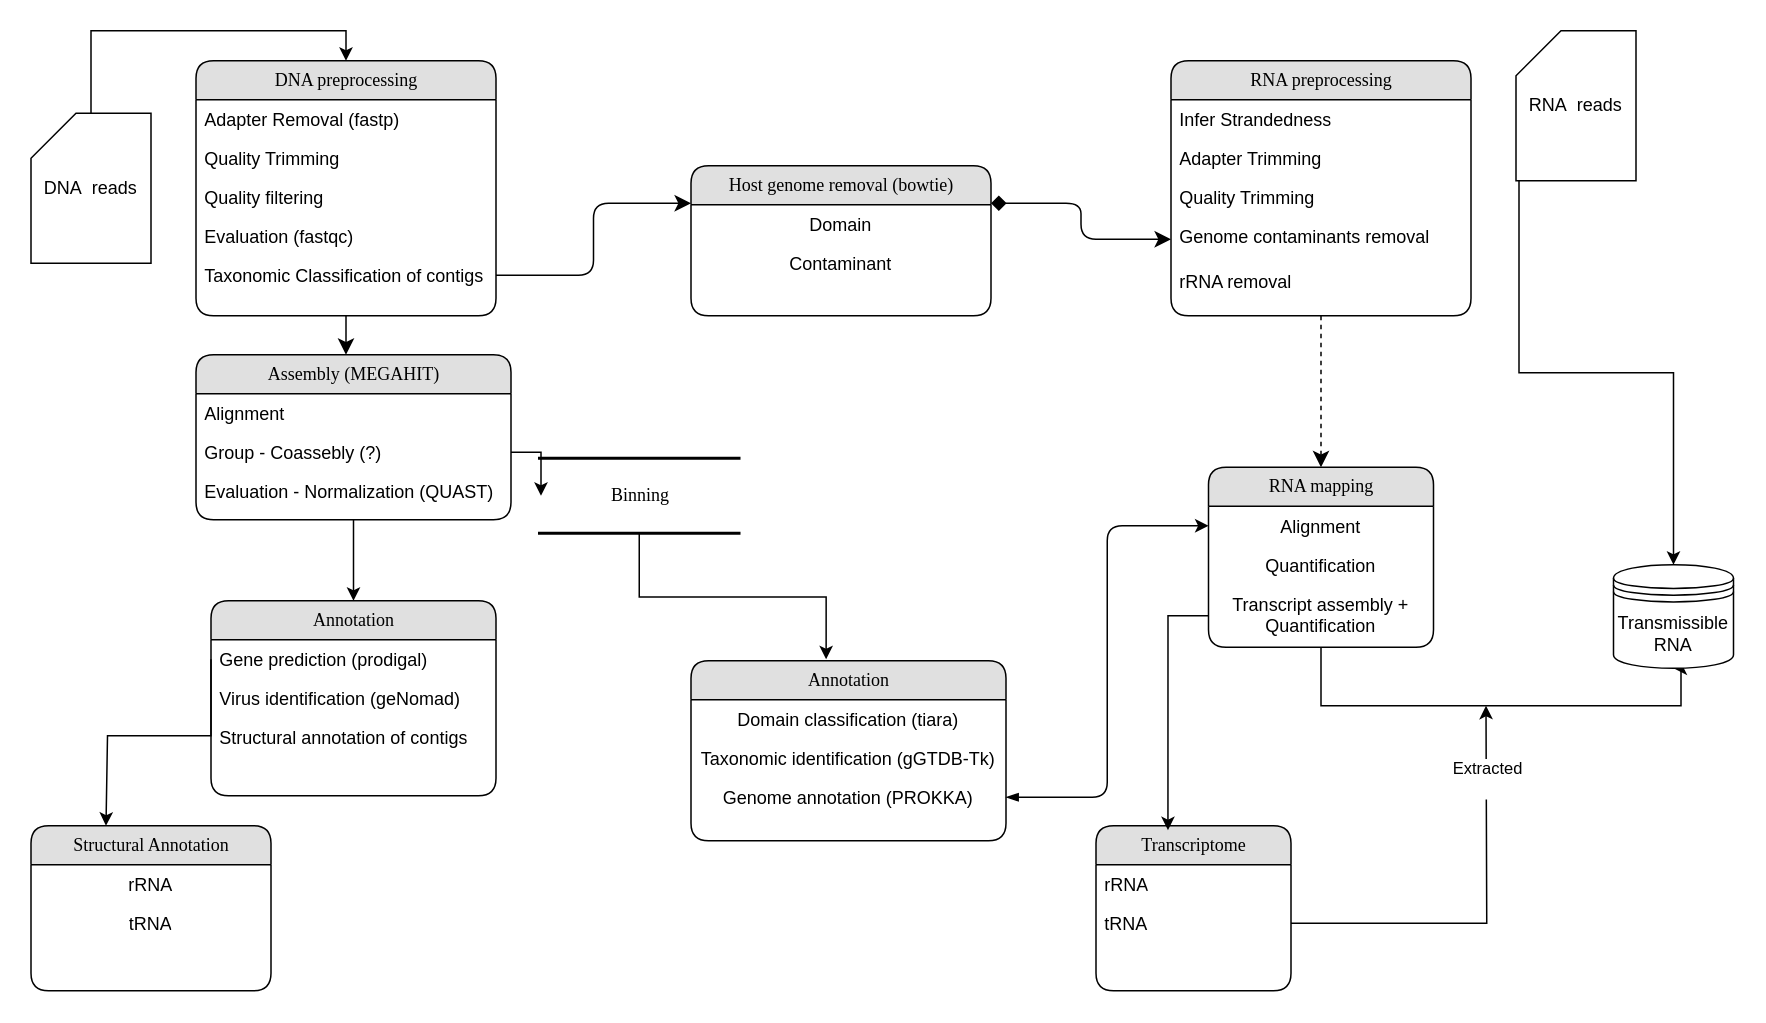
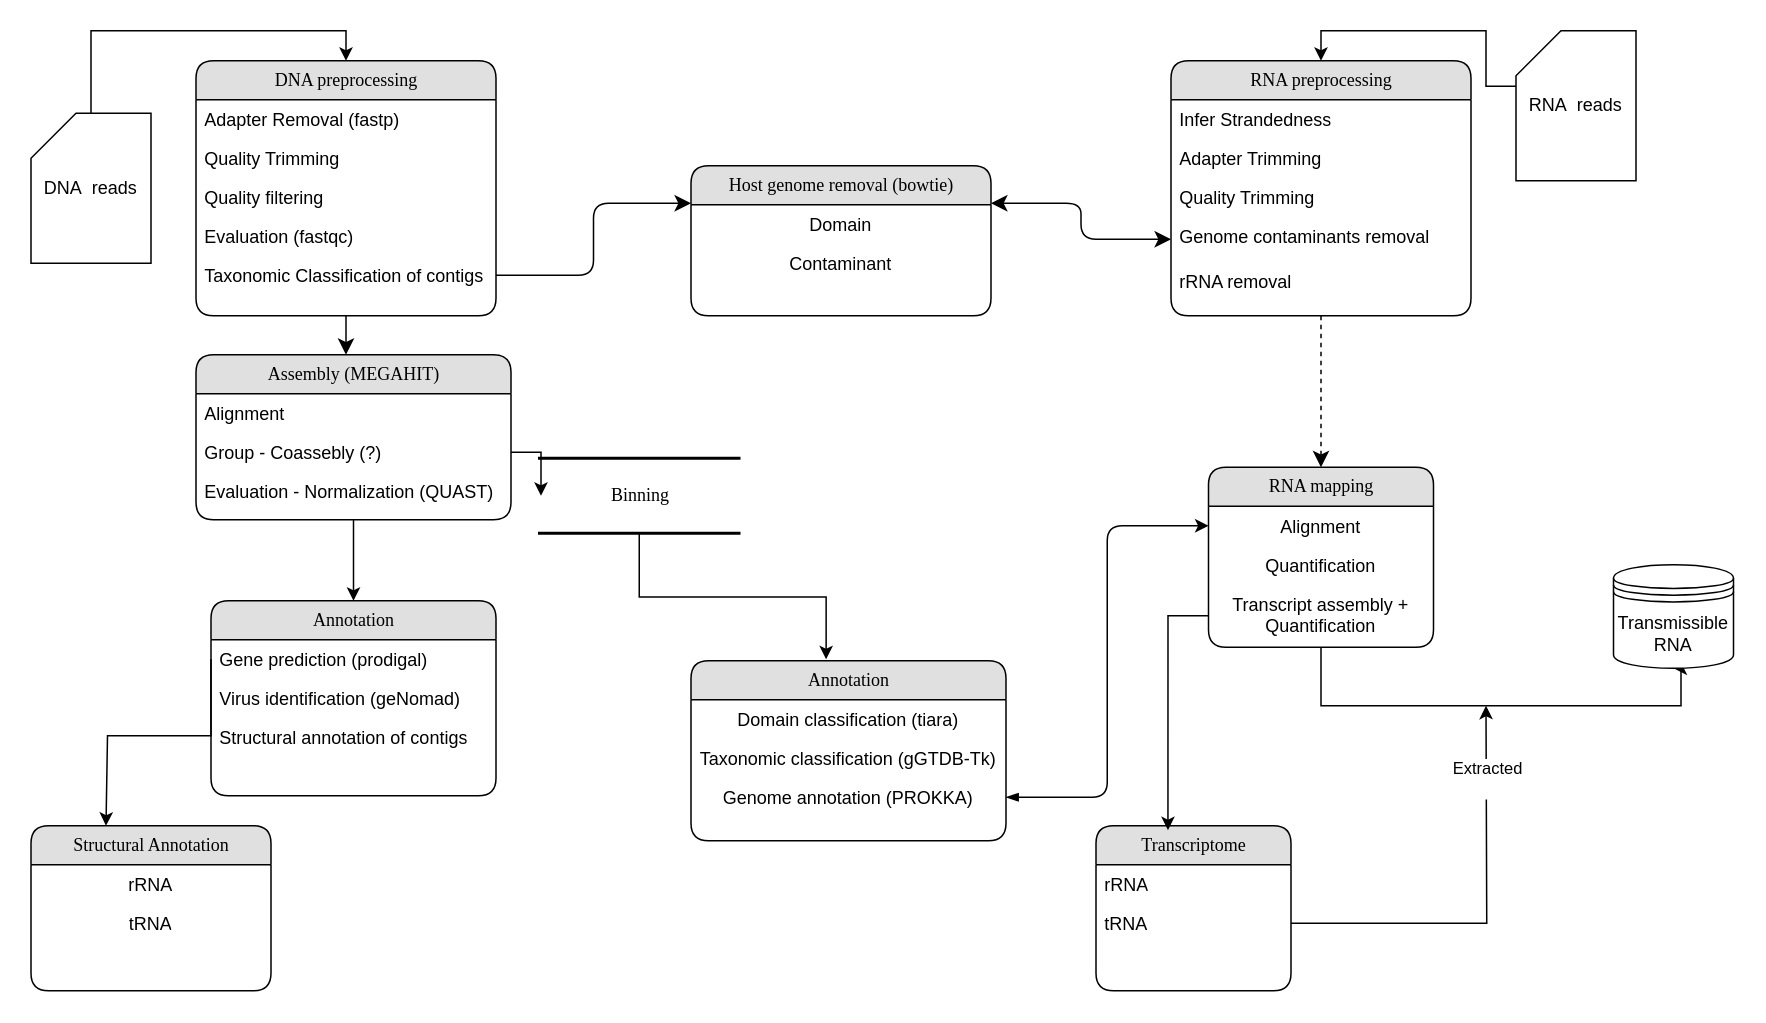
(1006, 203) -> (1005, 203)
(1591, 373) -> (1436, 31)
(848, 771) -> (848, 771)
